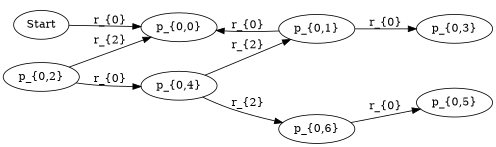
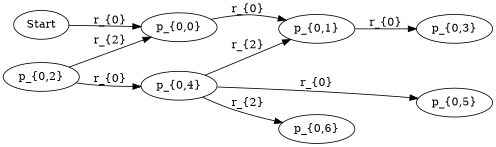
(252, 32) -> (244, 15)
(382, 117) -> (314, 91)
